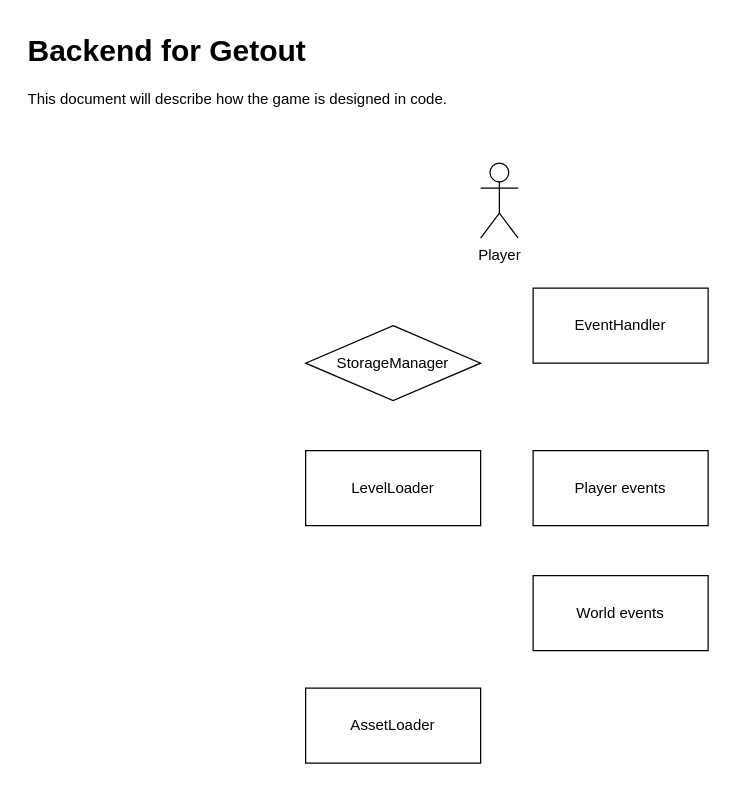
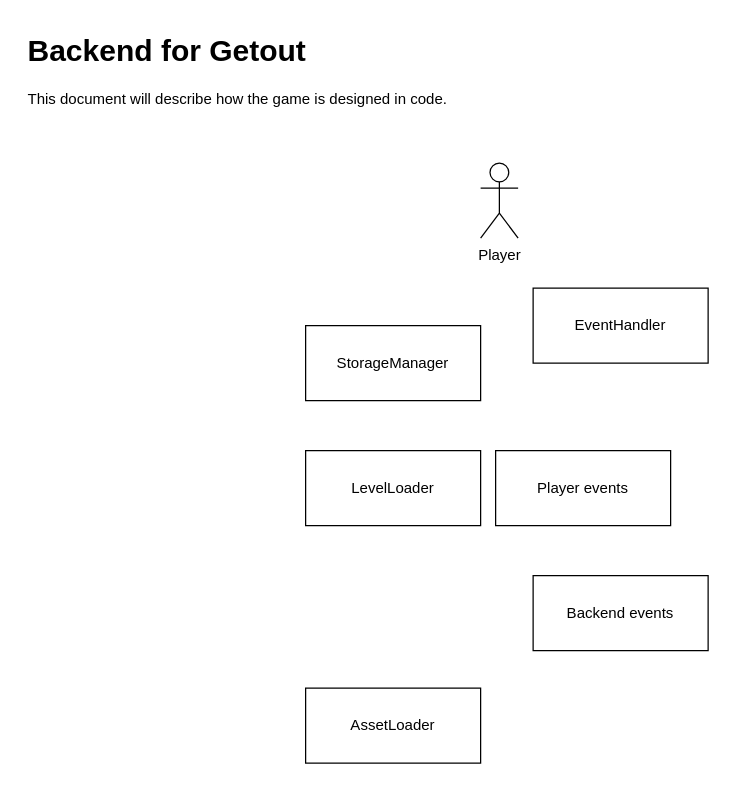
(393, 363) -> (393, 363)
(621, 488) -> (583, 488)
(621, 613) -> (621, 613)
